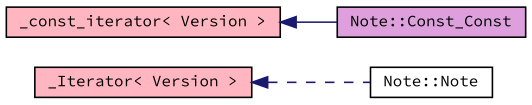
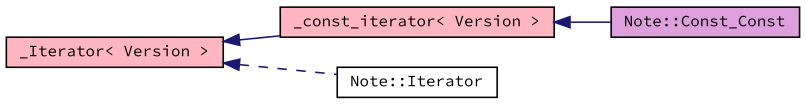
none -> (260, 38)
(431, 82) -> (417, 82)
